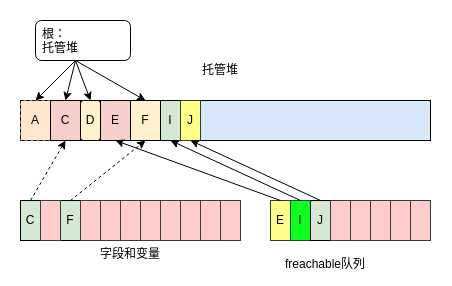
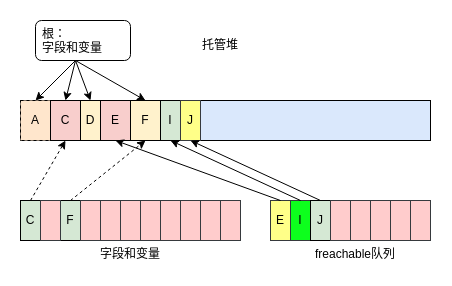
(61, 42) -> (73, 42)
(221, 71) -> (221, 46)
(91, 121) -> (91, 121)
(326, 265) -> (356, 255)
